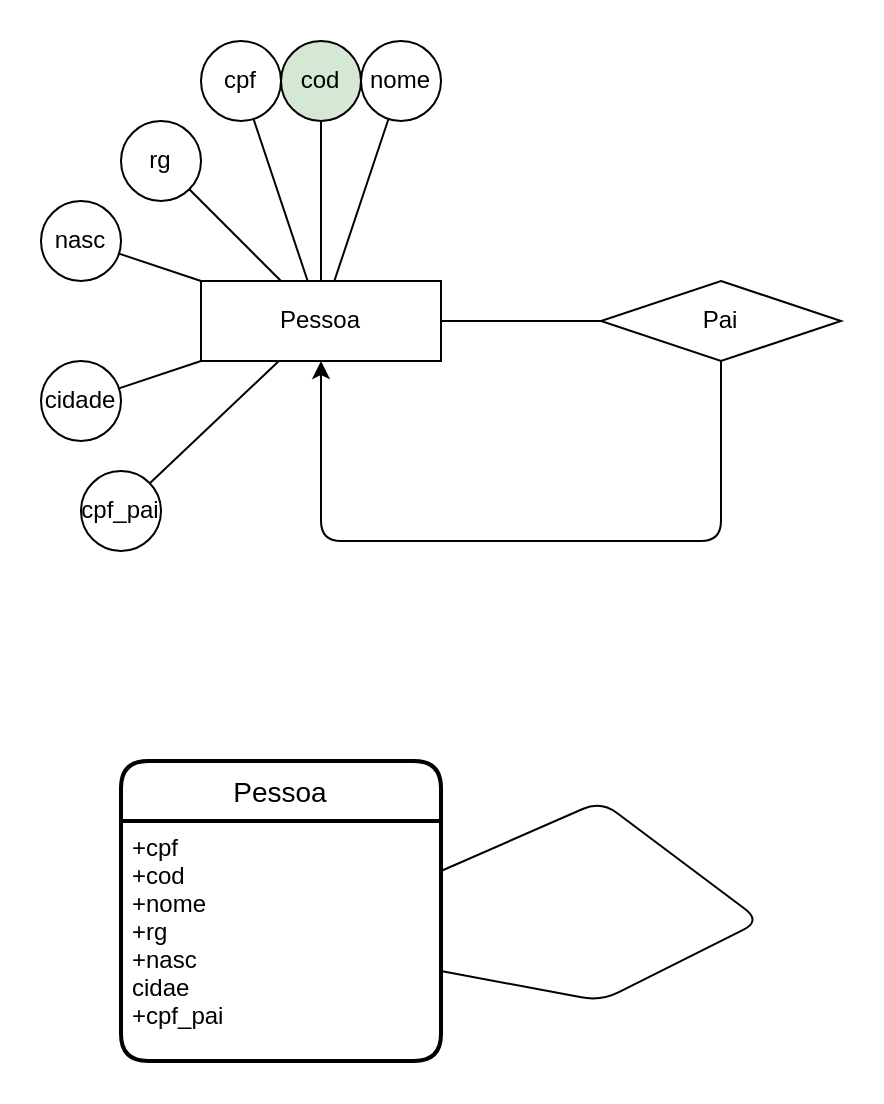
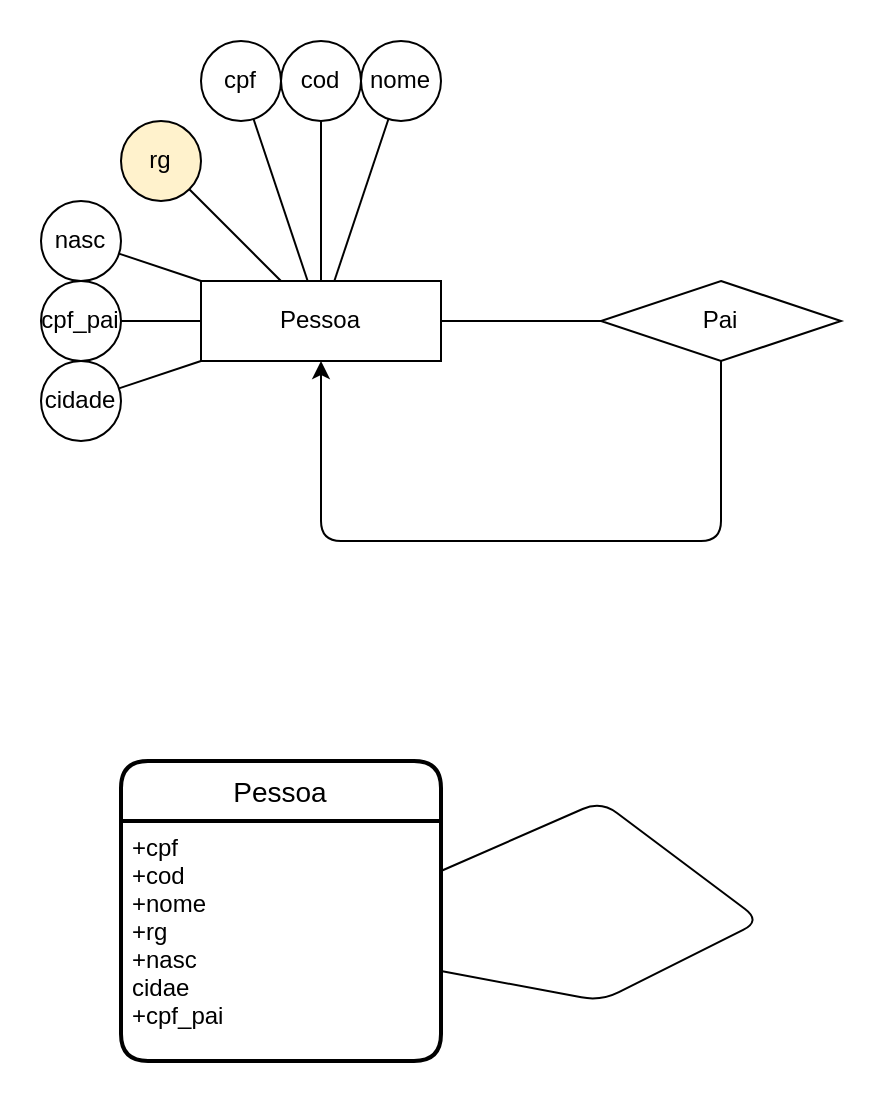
(321, 81) -> (321, 81)
(161, 161) -> (161, 161)
(121, 511) -> (81, 321)
